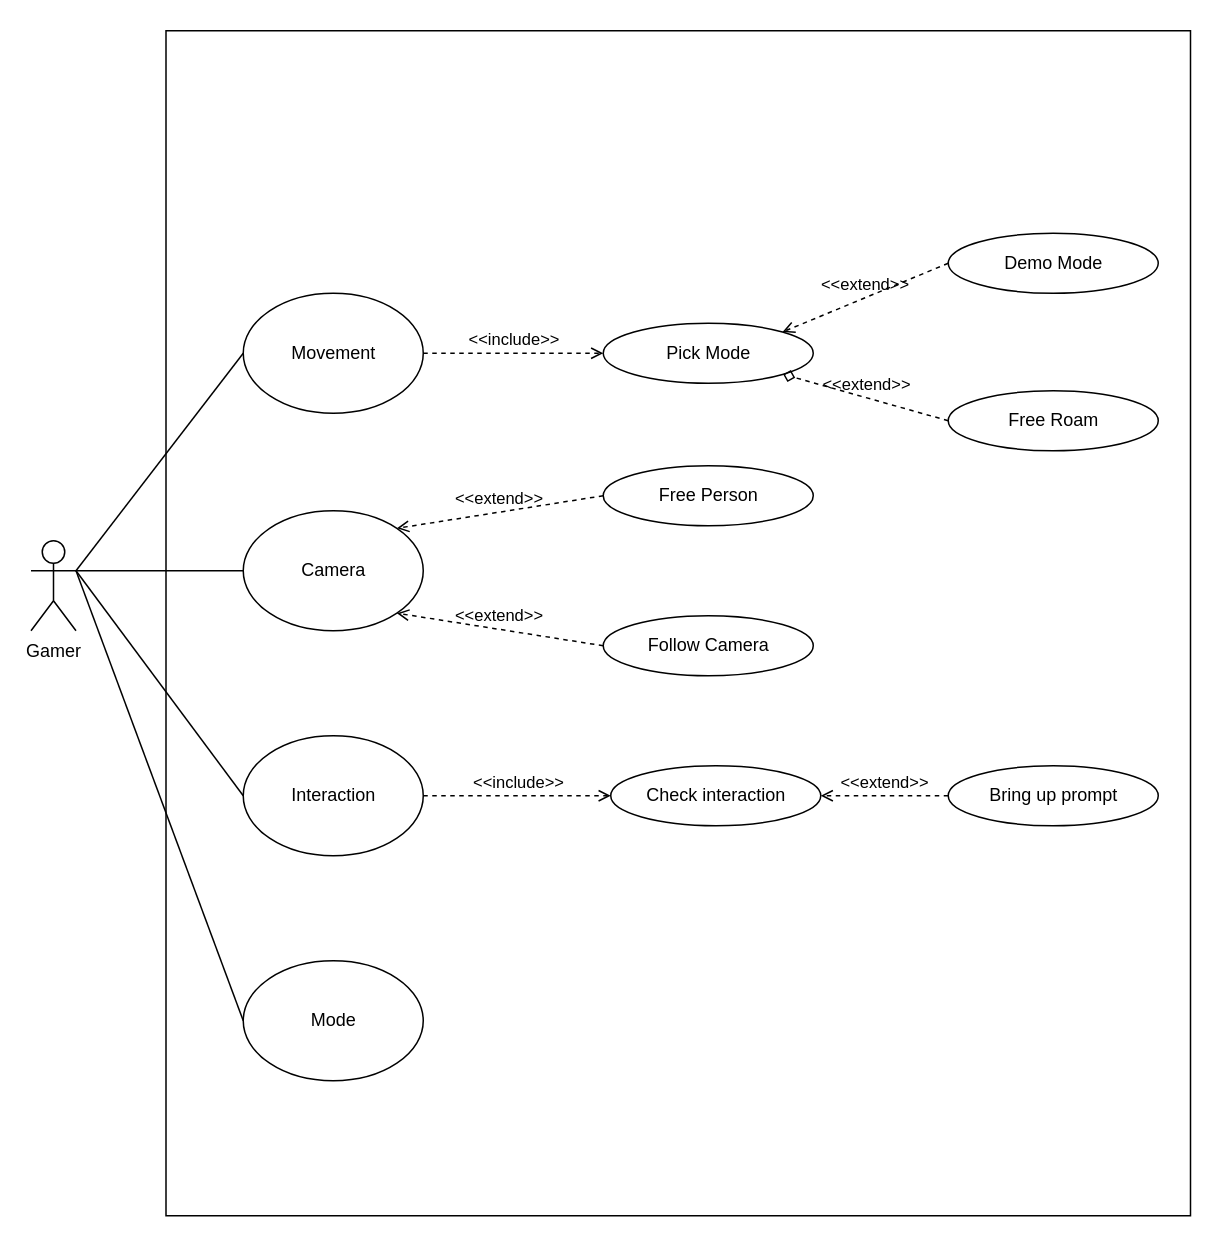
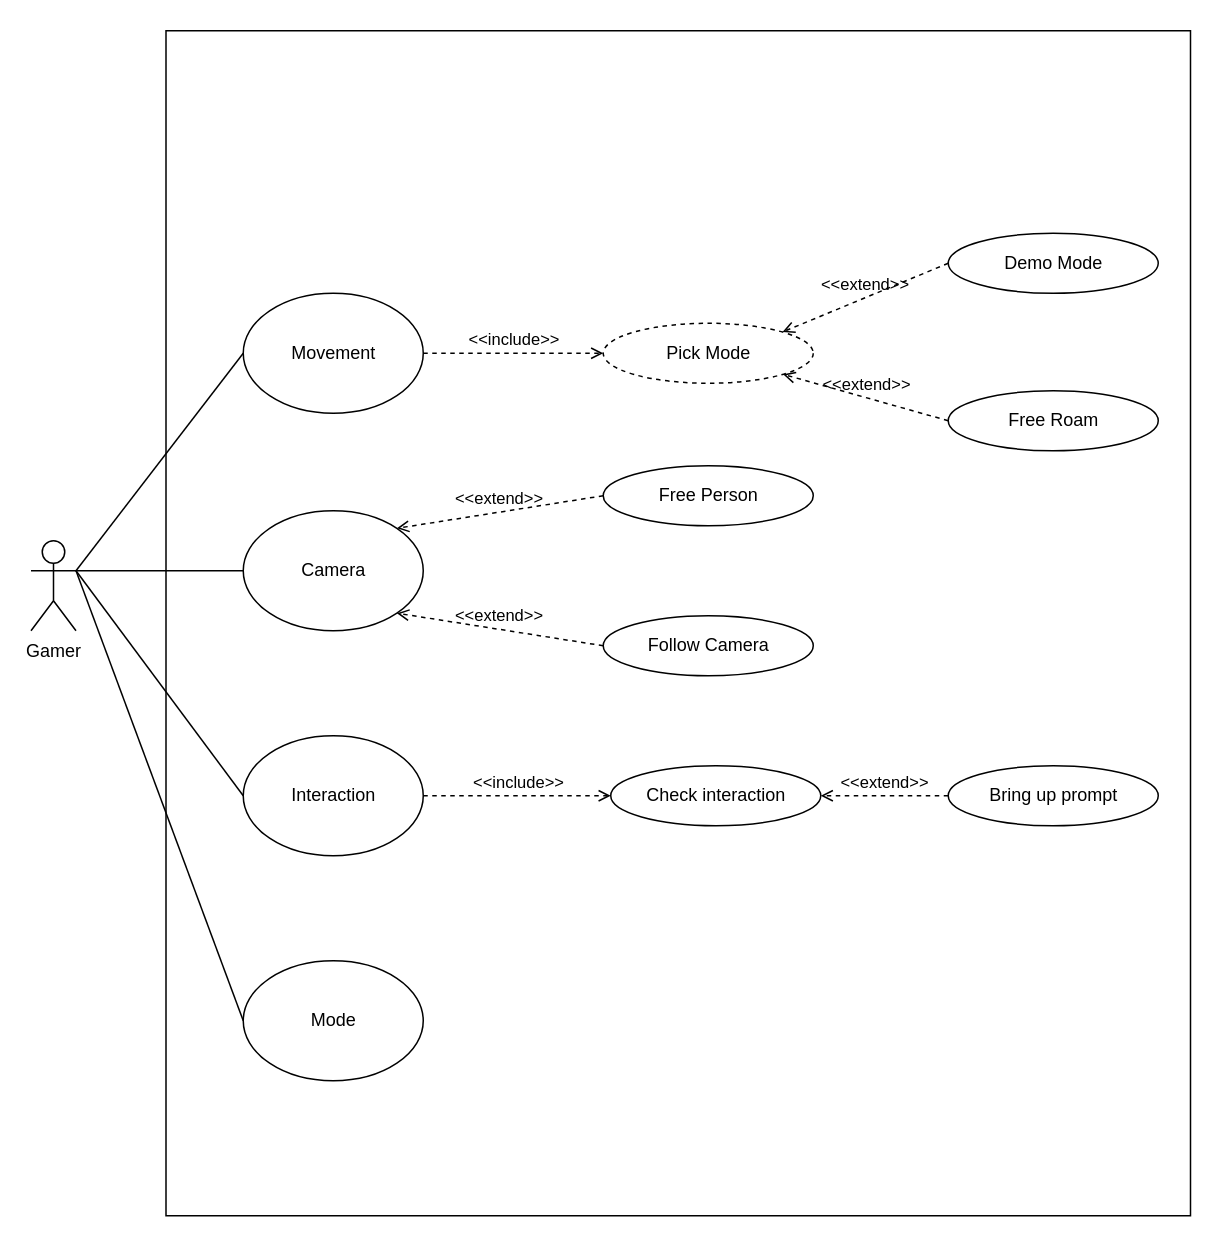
(708, 353) -> (708, 353)
(795, 378) -> (791, 377)
